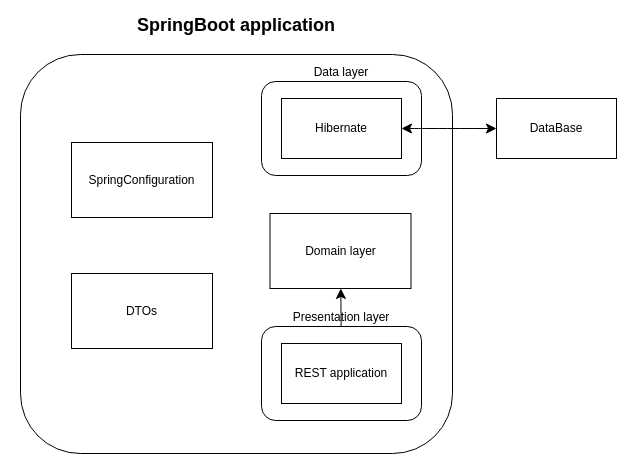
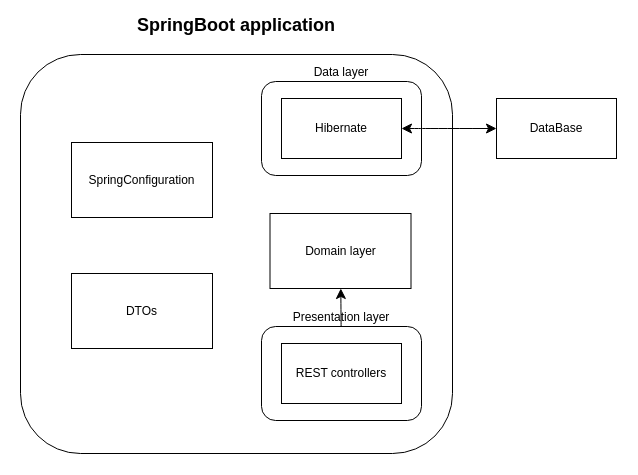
(342, 374) -> (342, 374)
